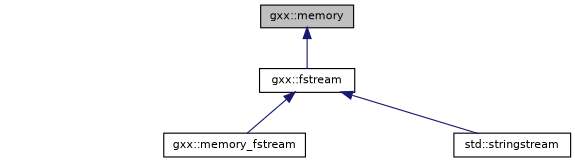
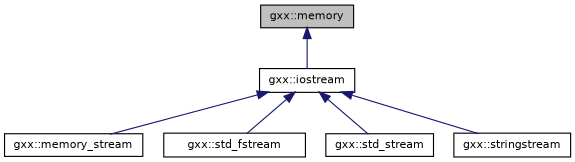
(307, 80) -> (307, 80)
none -> (74, 145)
(235, 145) -> (235, 145)
none -> (380, 145)
(512, 145) -> (512, 145)
